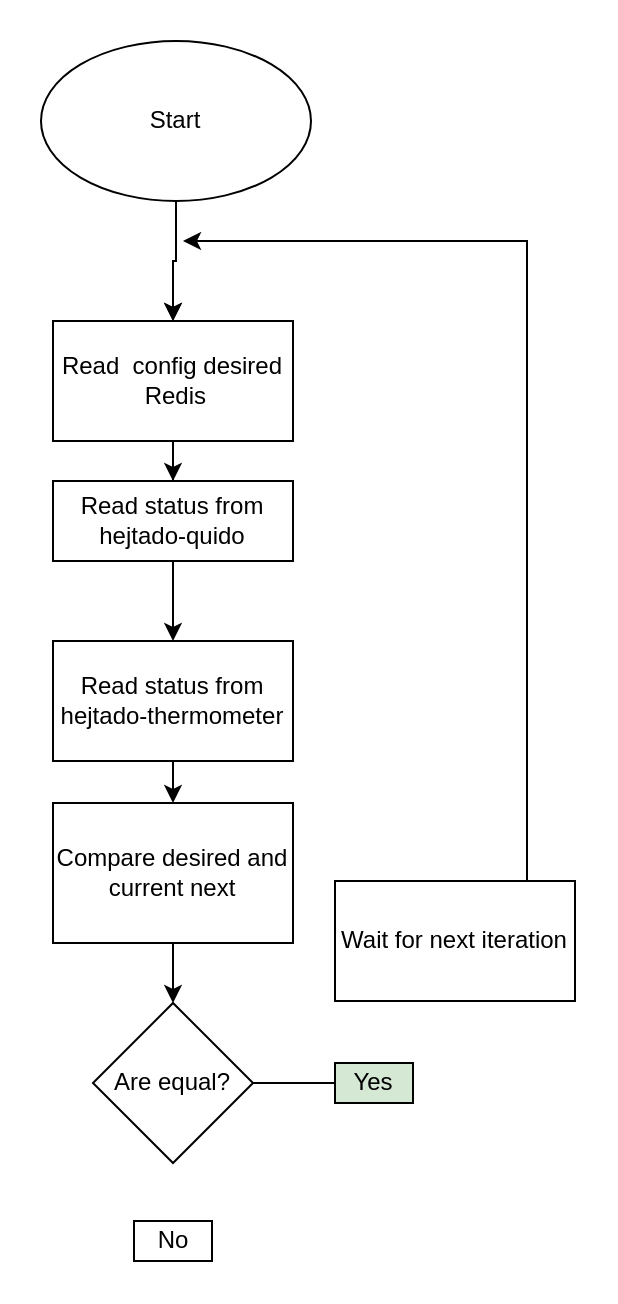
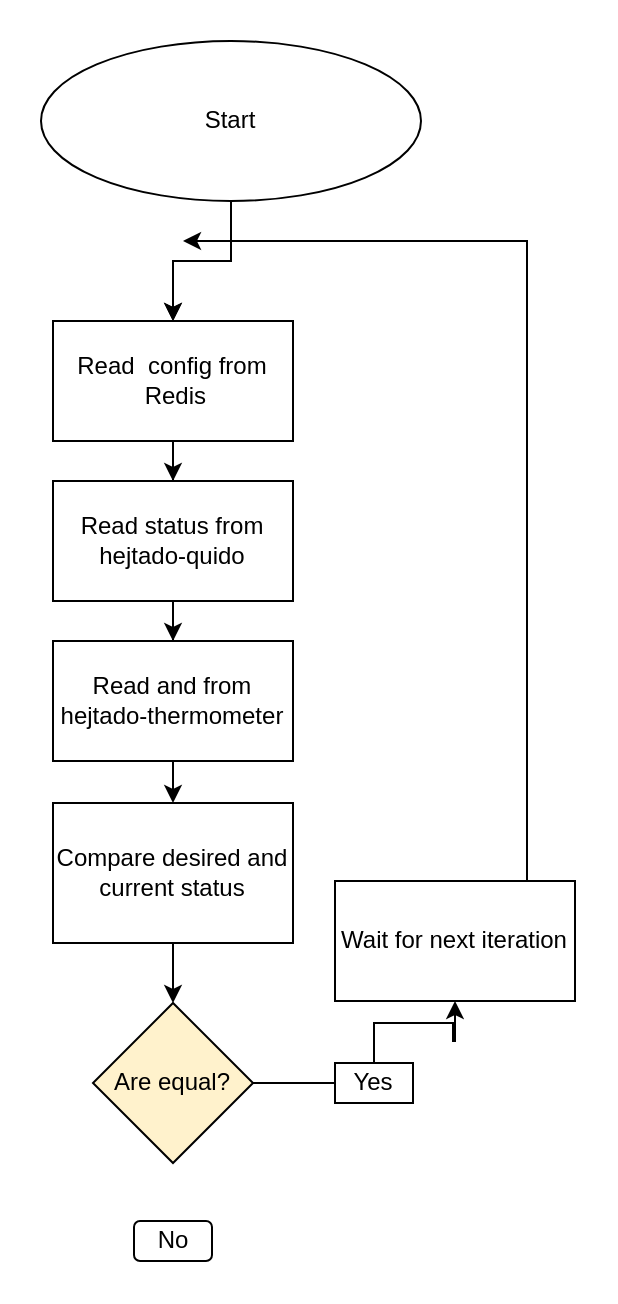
(176, 121) -> (231, 121)
(173, 381) -> (173, 381)
(173, 521) -> (173, 541)
(173, 701) -> (173, 701)
(173, 873) -> (173, 873)
none -> (417, 1023)
(173, 1083) -> (173, 1083)
(374, 1083) -> (374, 1083)
(173, 1241) -> (173, 1241)
